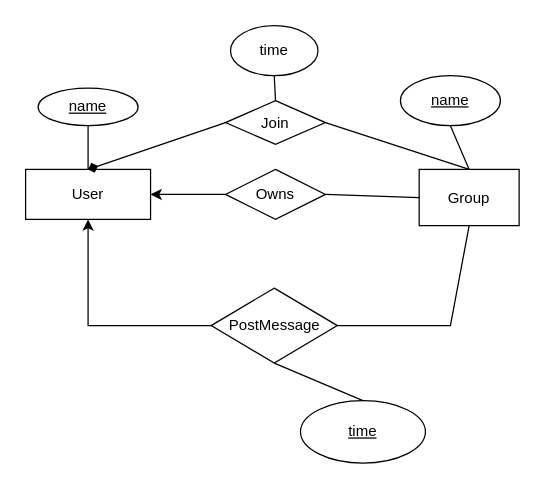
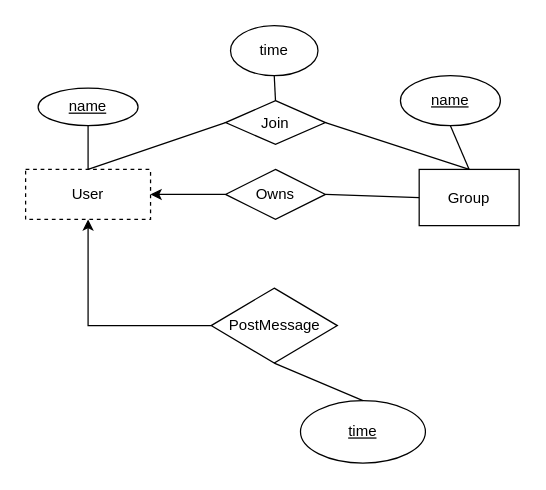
(98, 166) -> (94, 167)
(88, 194) -> (88, 194)
(445, 326) -> none
